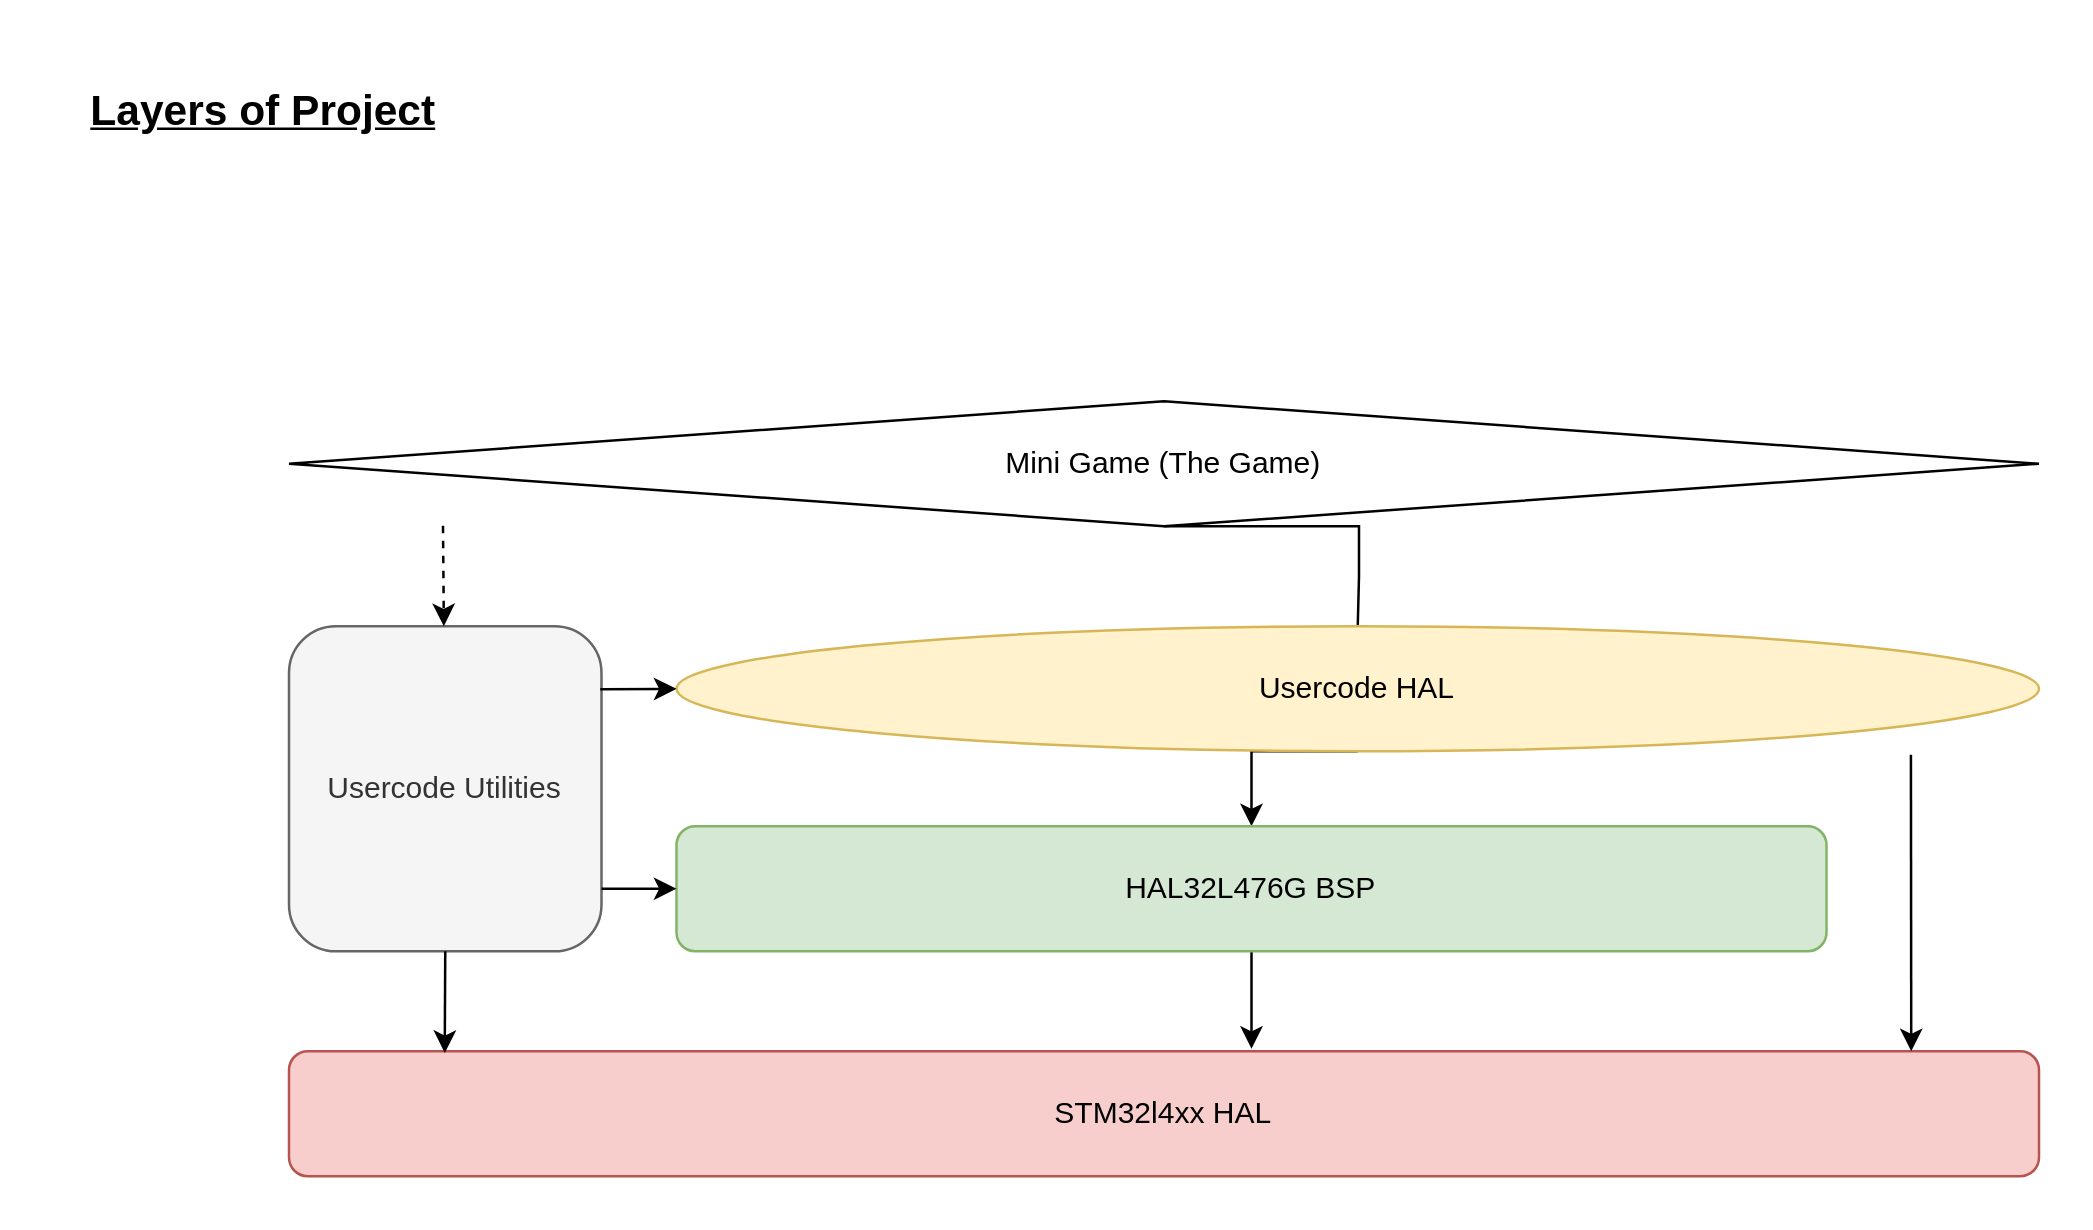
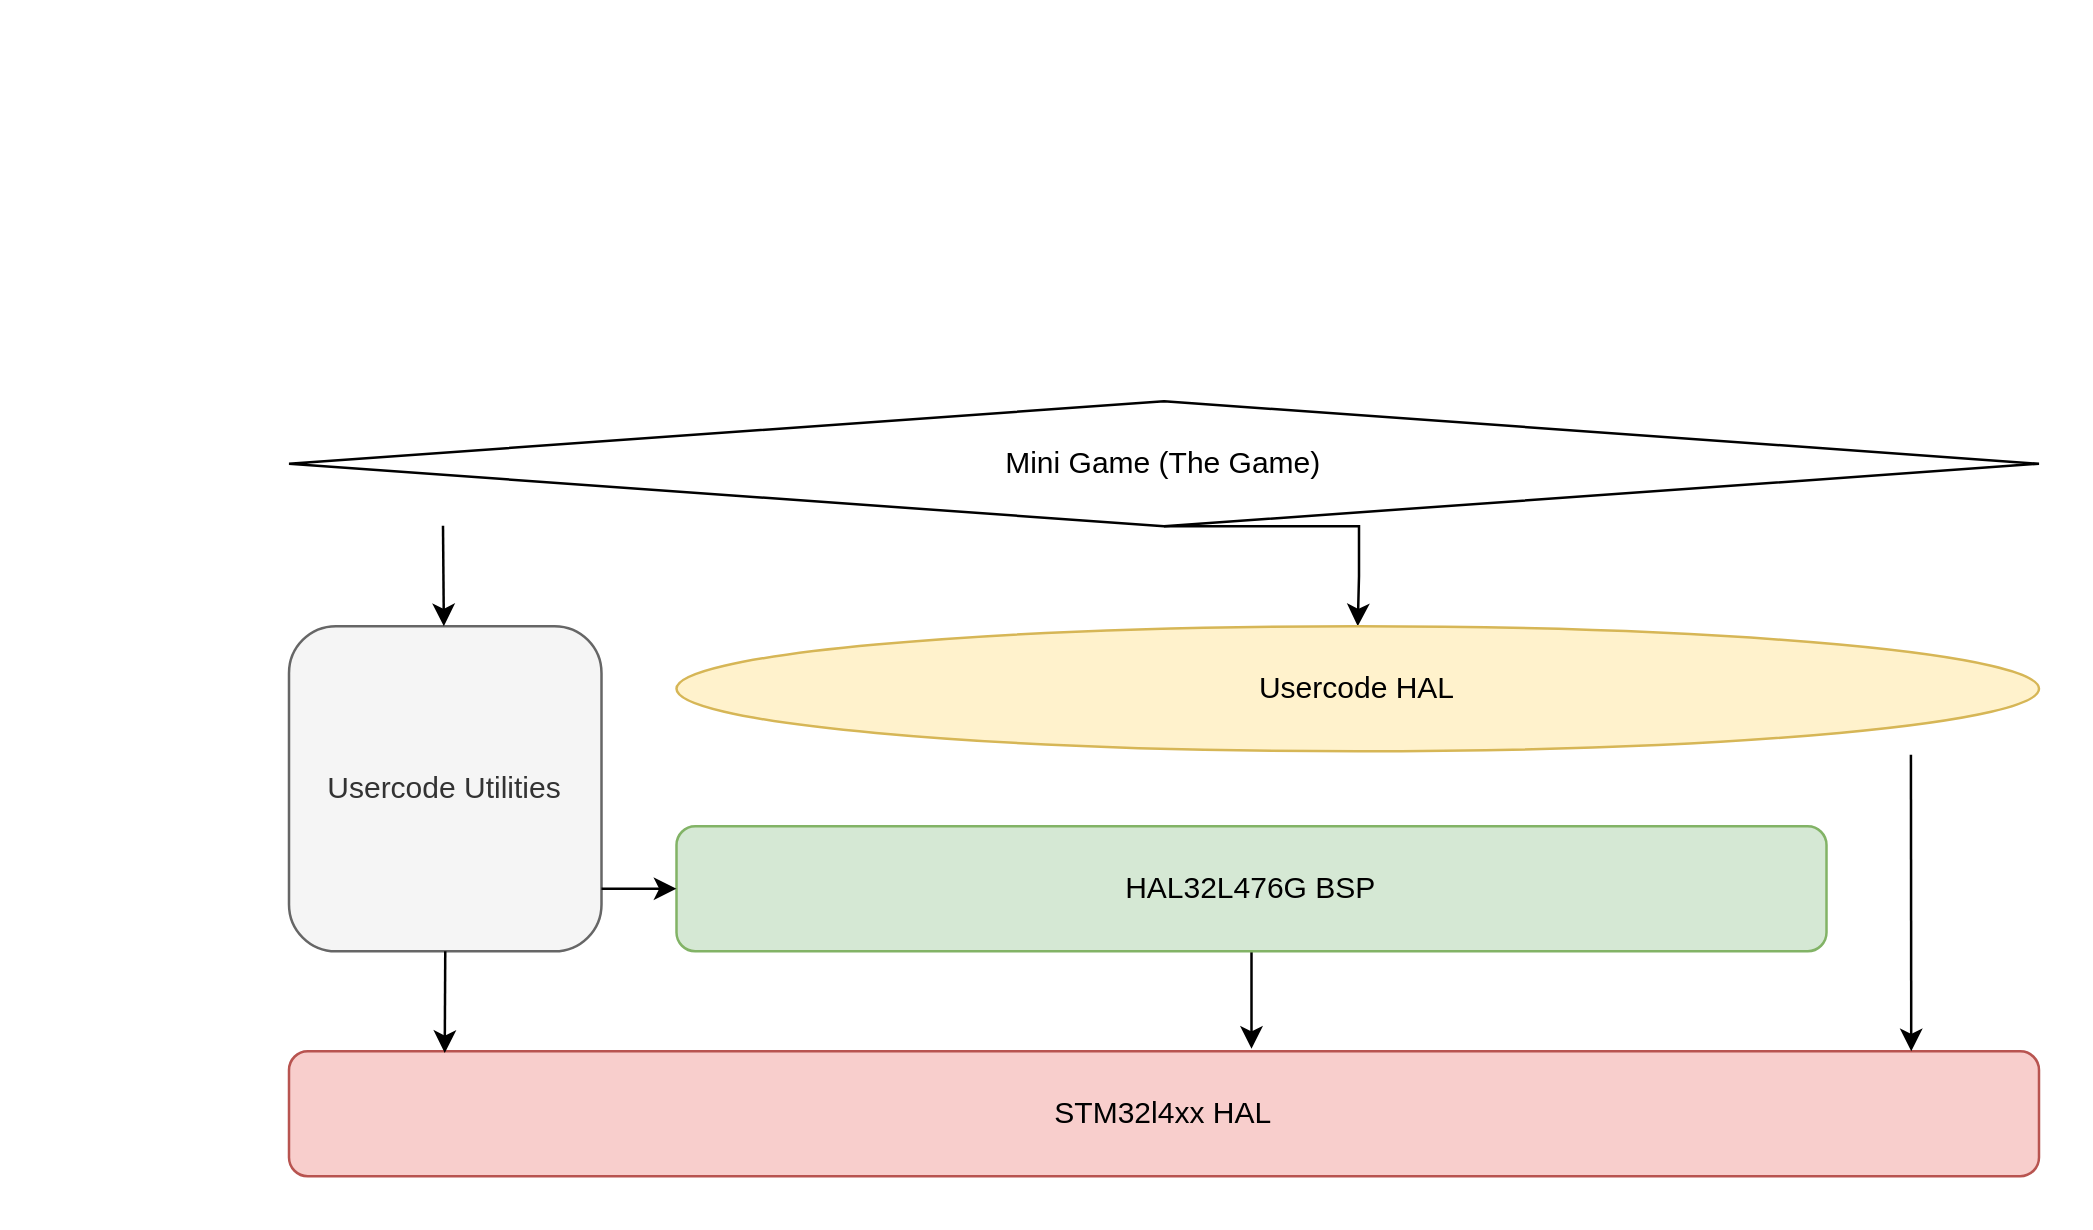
(264, 114) -> none
(443, 570) -> (443, 570)
(1358, 615) -> (1358, 608)
(630, 689) -> none
(1251, 768) -> none
